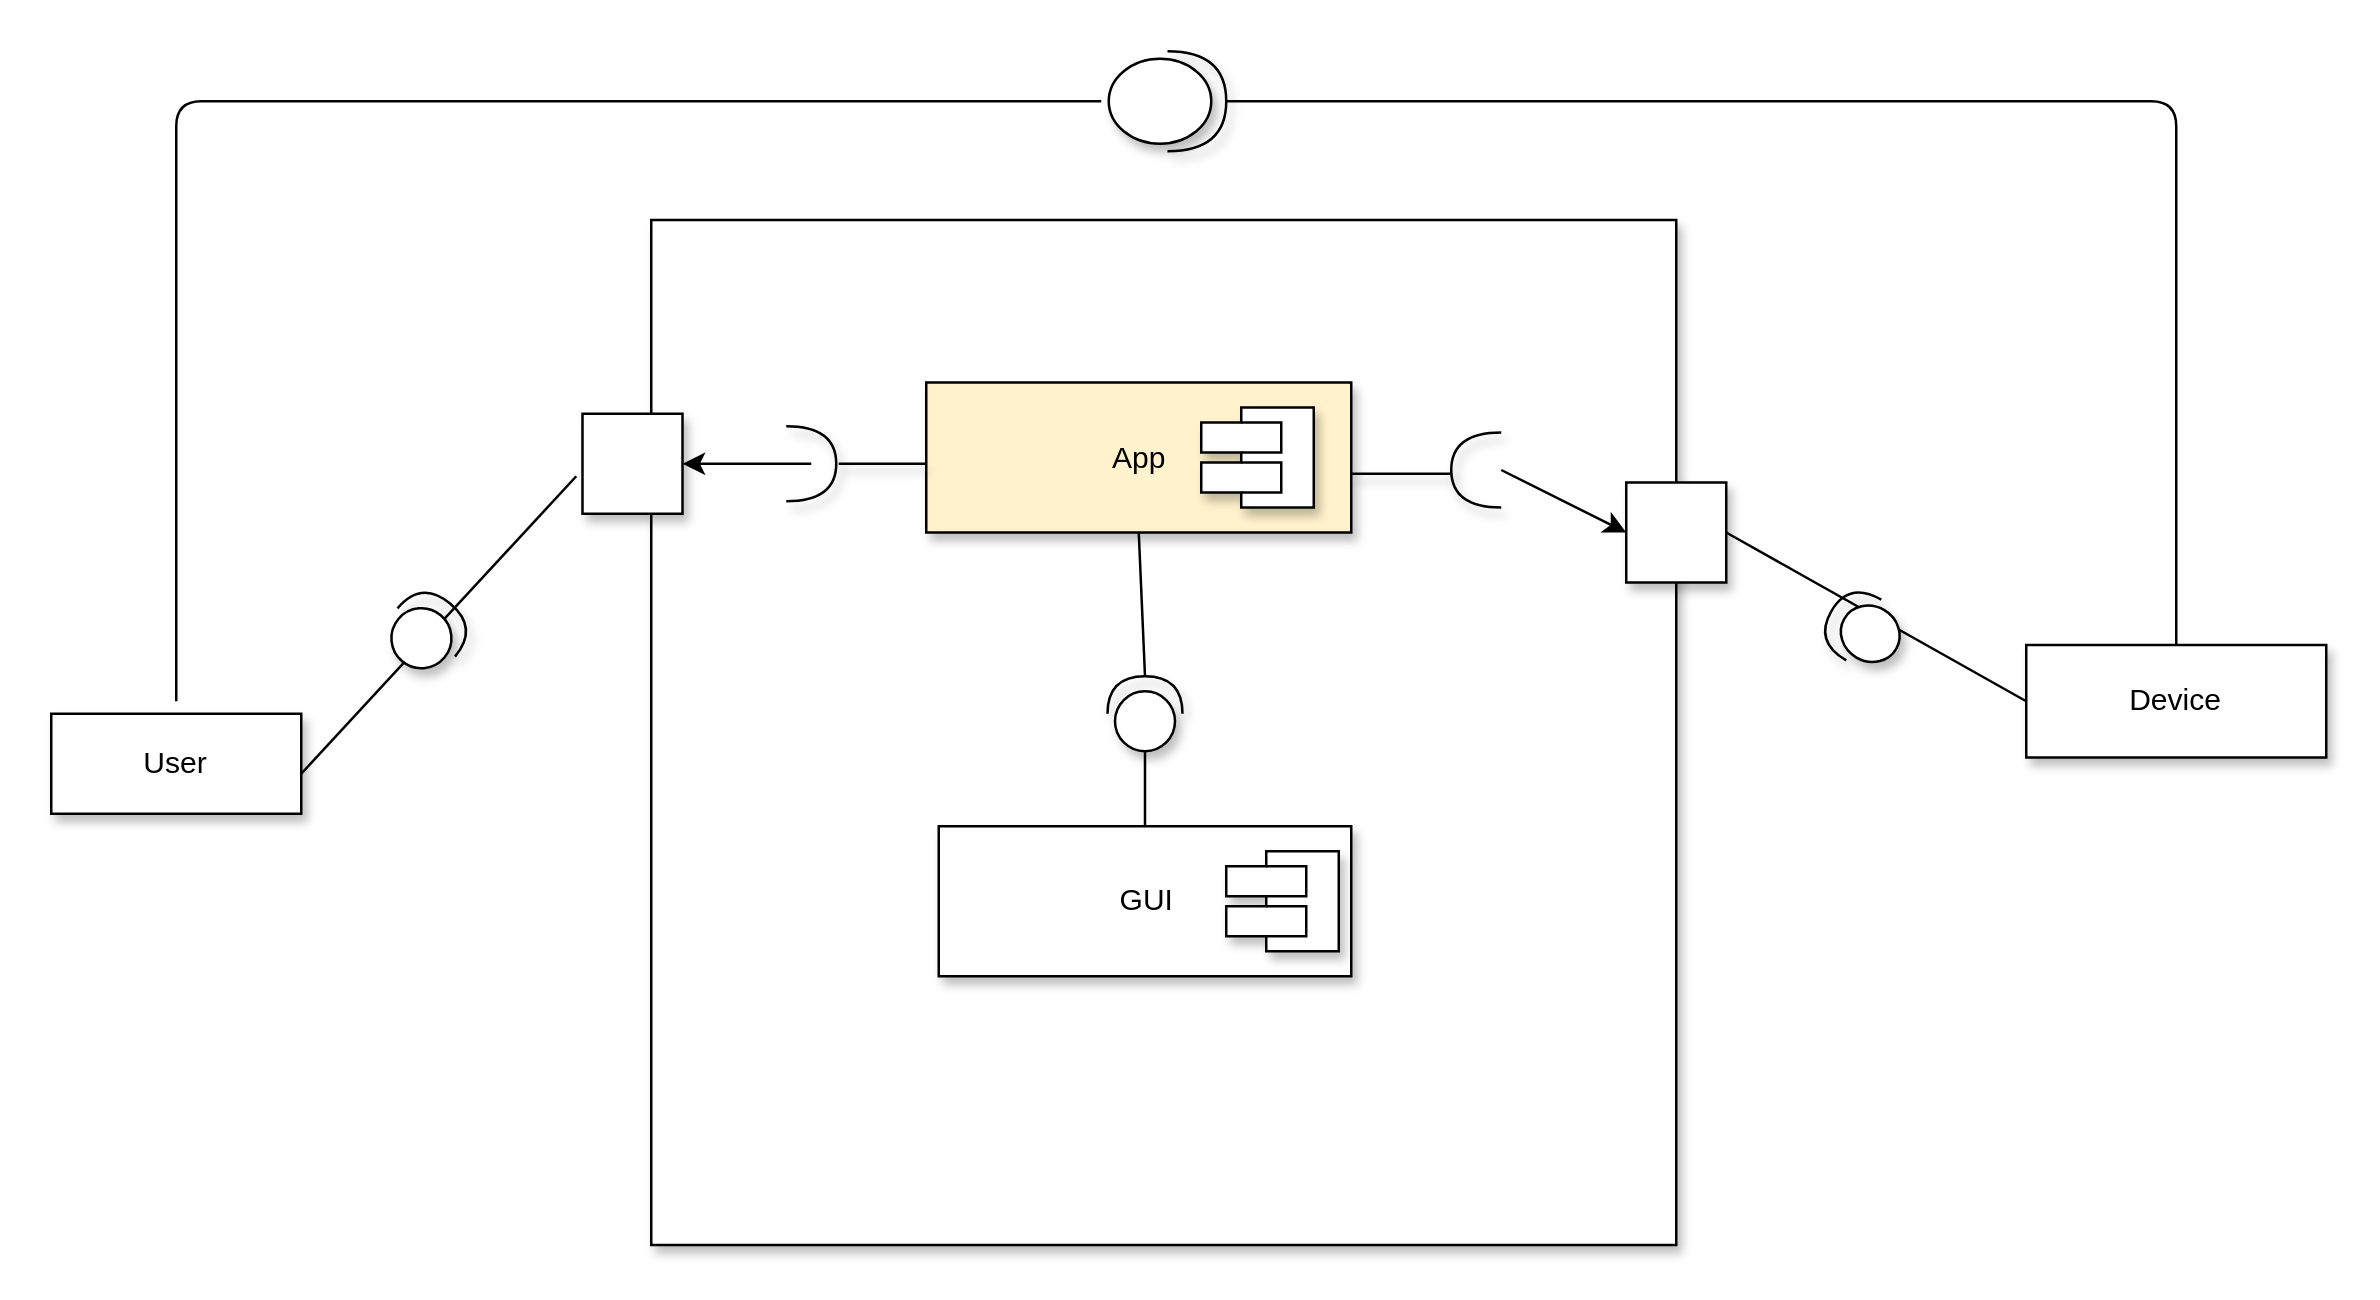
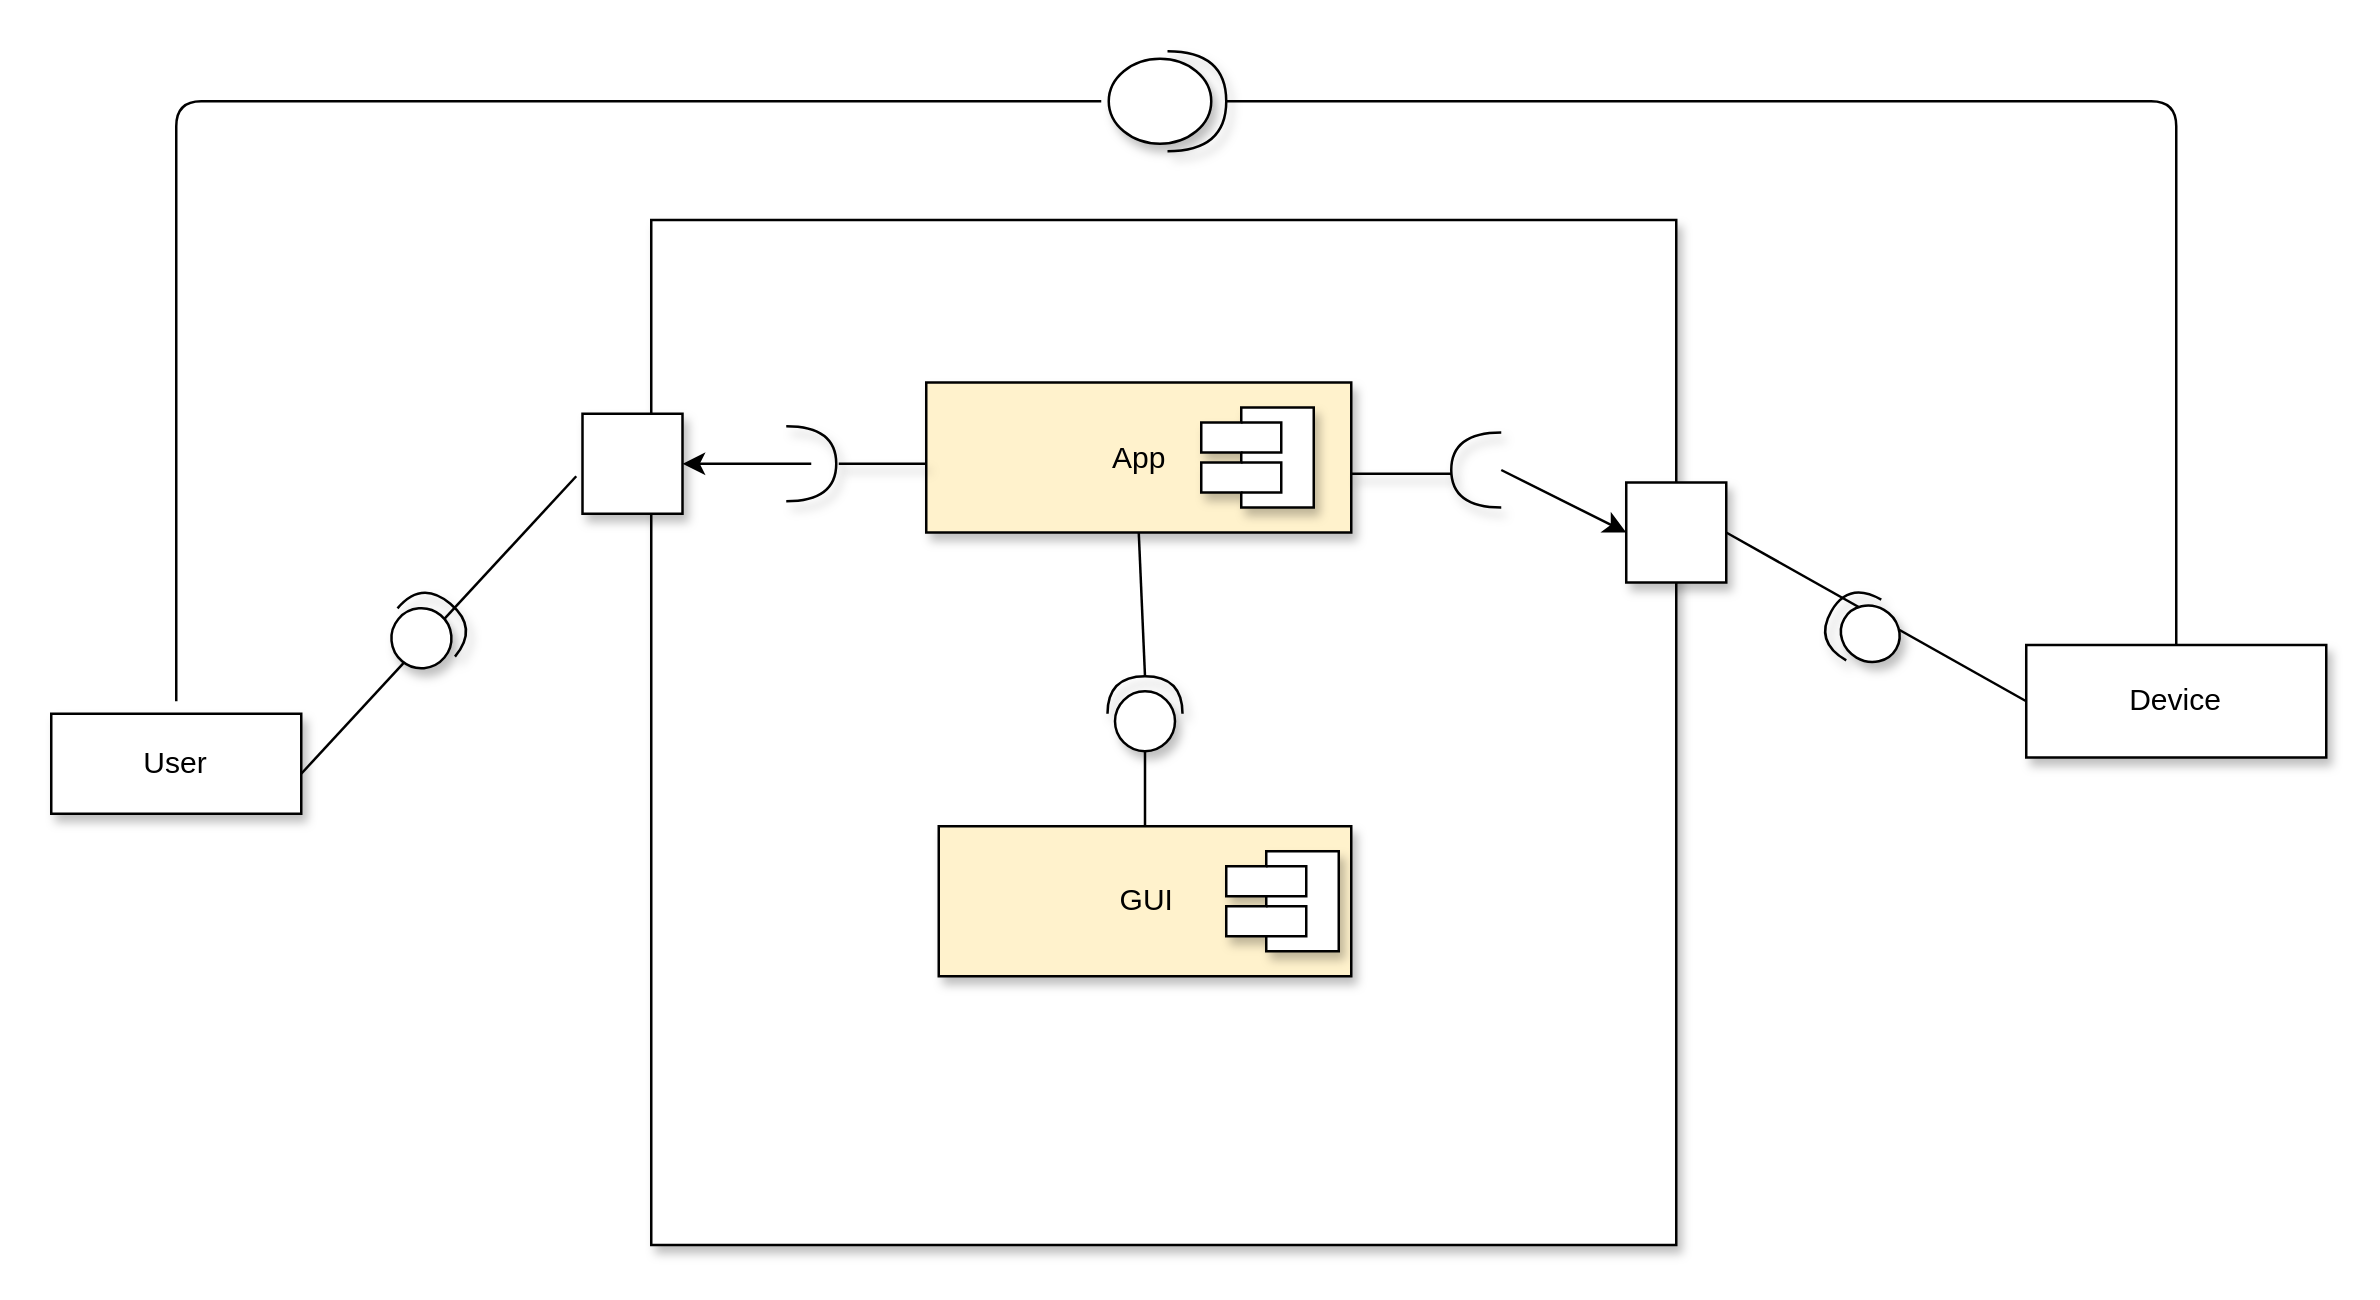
(1145, 901) -> (1145, 901)
